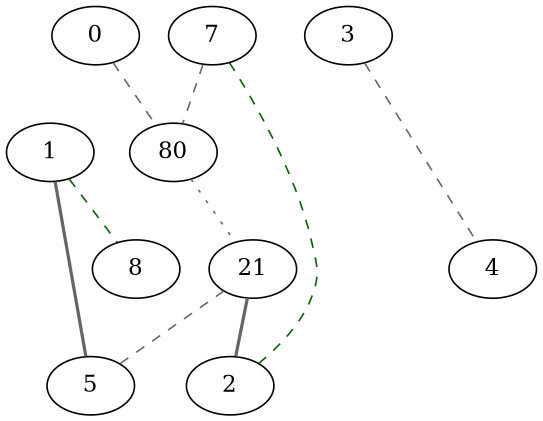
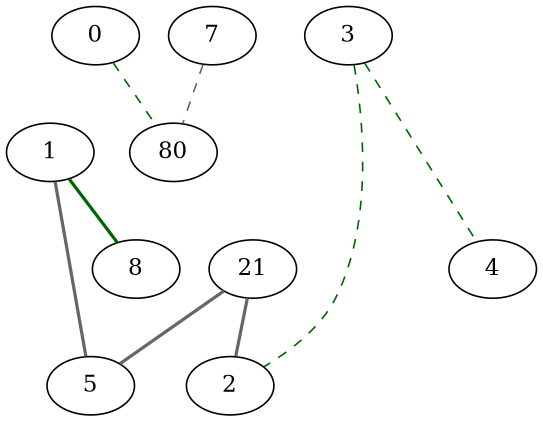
(135, 94) -> (135, 94)
(421, 152) -> (421, 152)
(93, 211) -> (93, 211)
(213, 211) -> none
(304, 215) -> (356, 233)
(172, 327) -> (172, 327)
